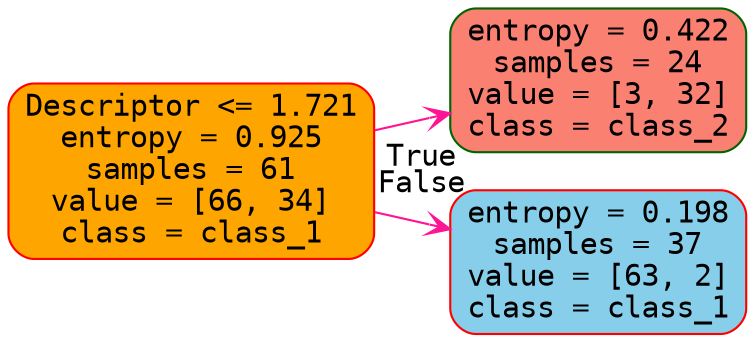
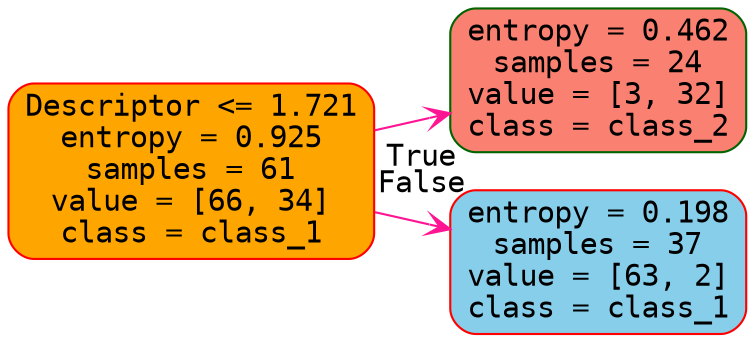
(598, 80) -> (598, 80)
